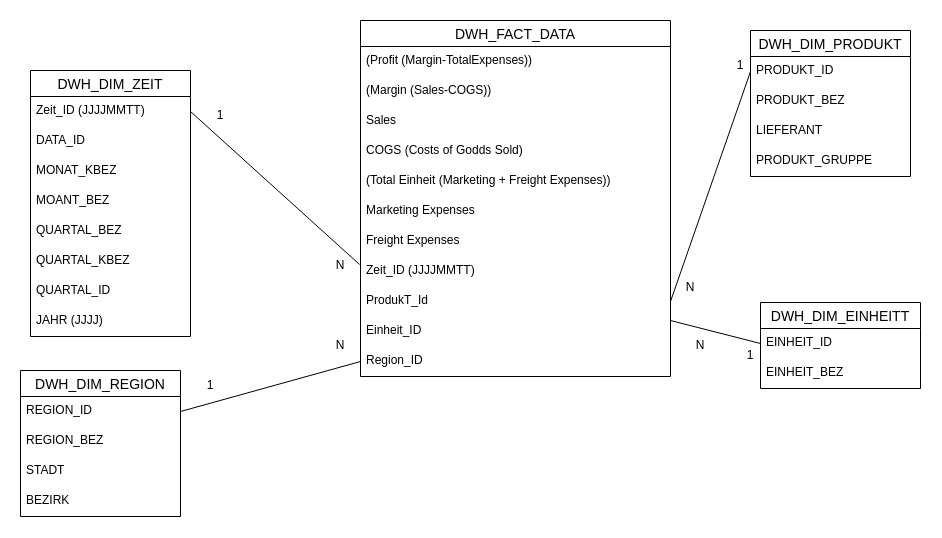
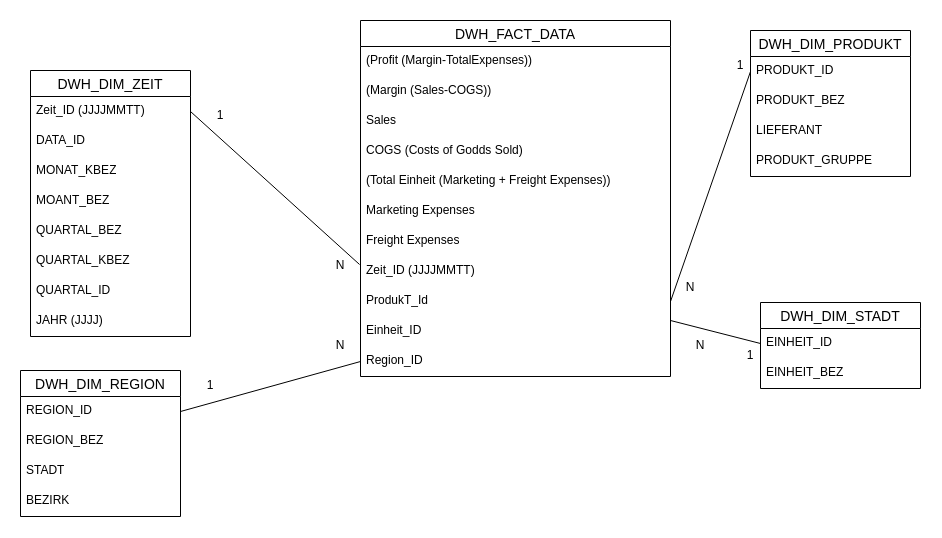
(840, 316) -> (840, 316)
